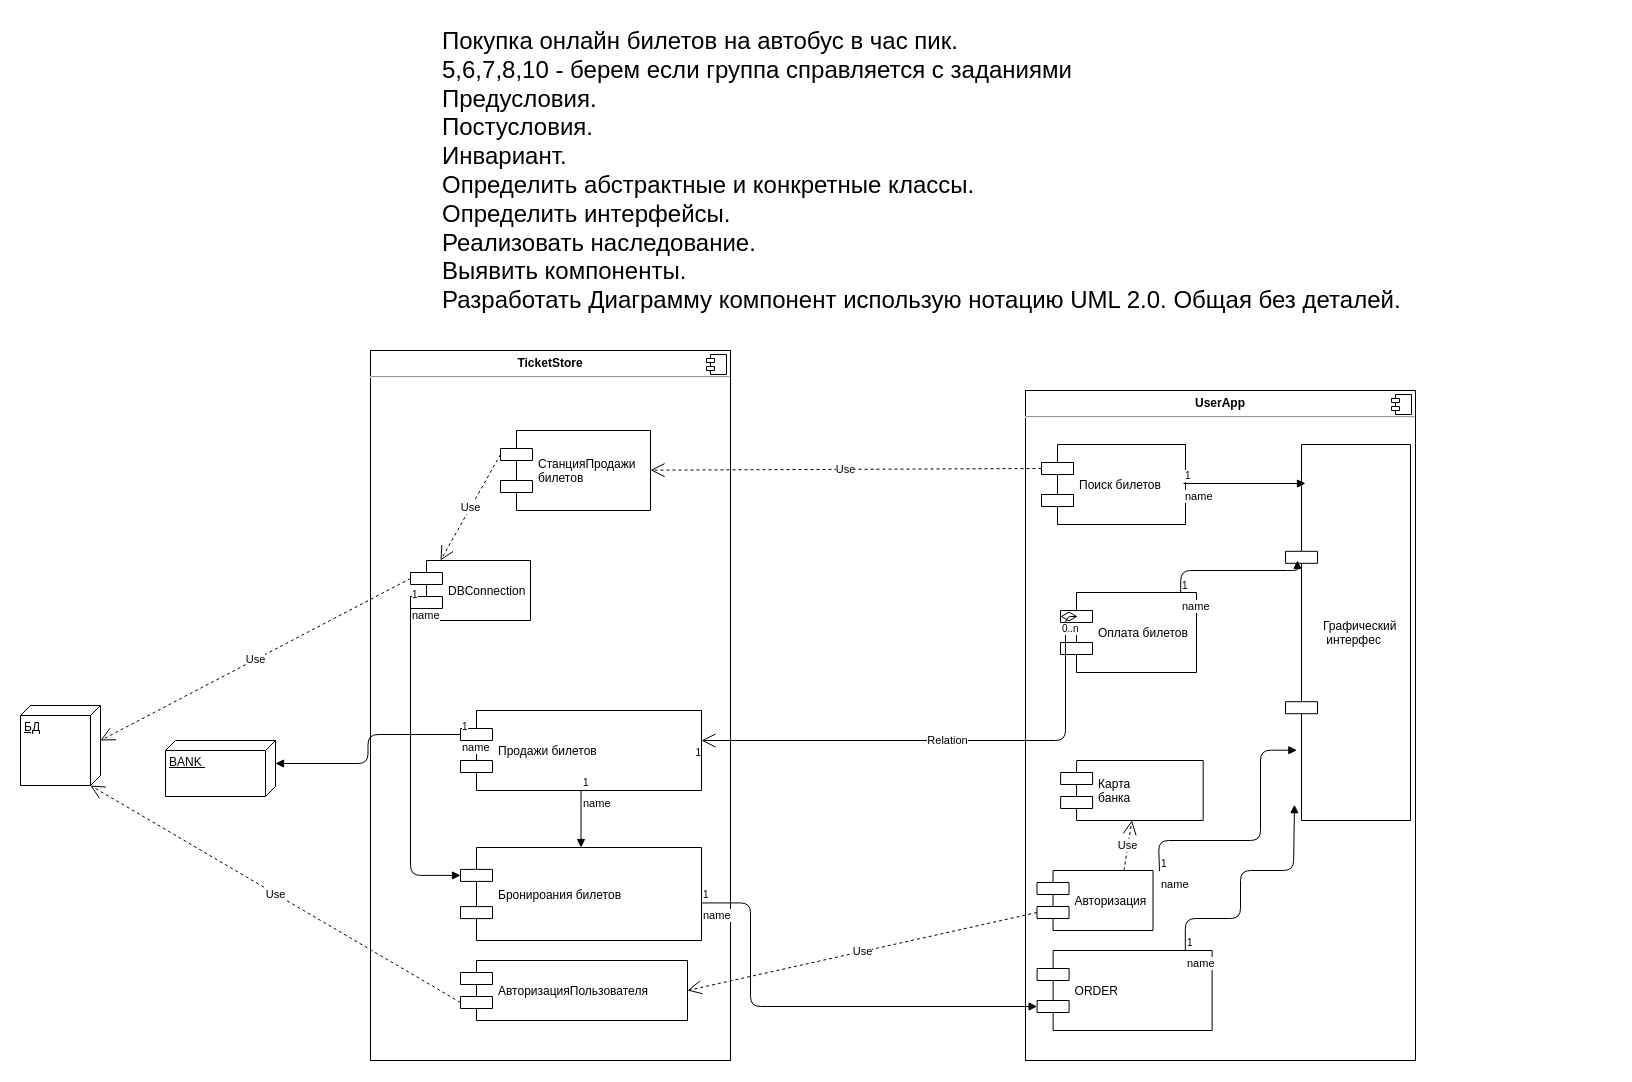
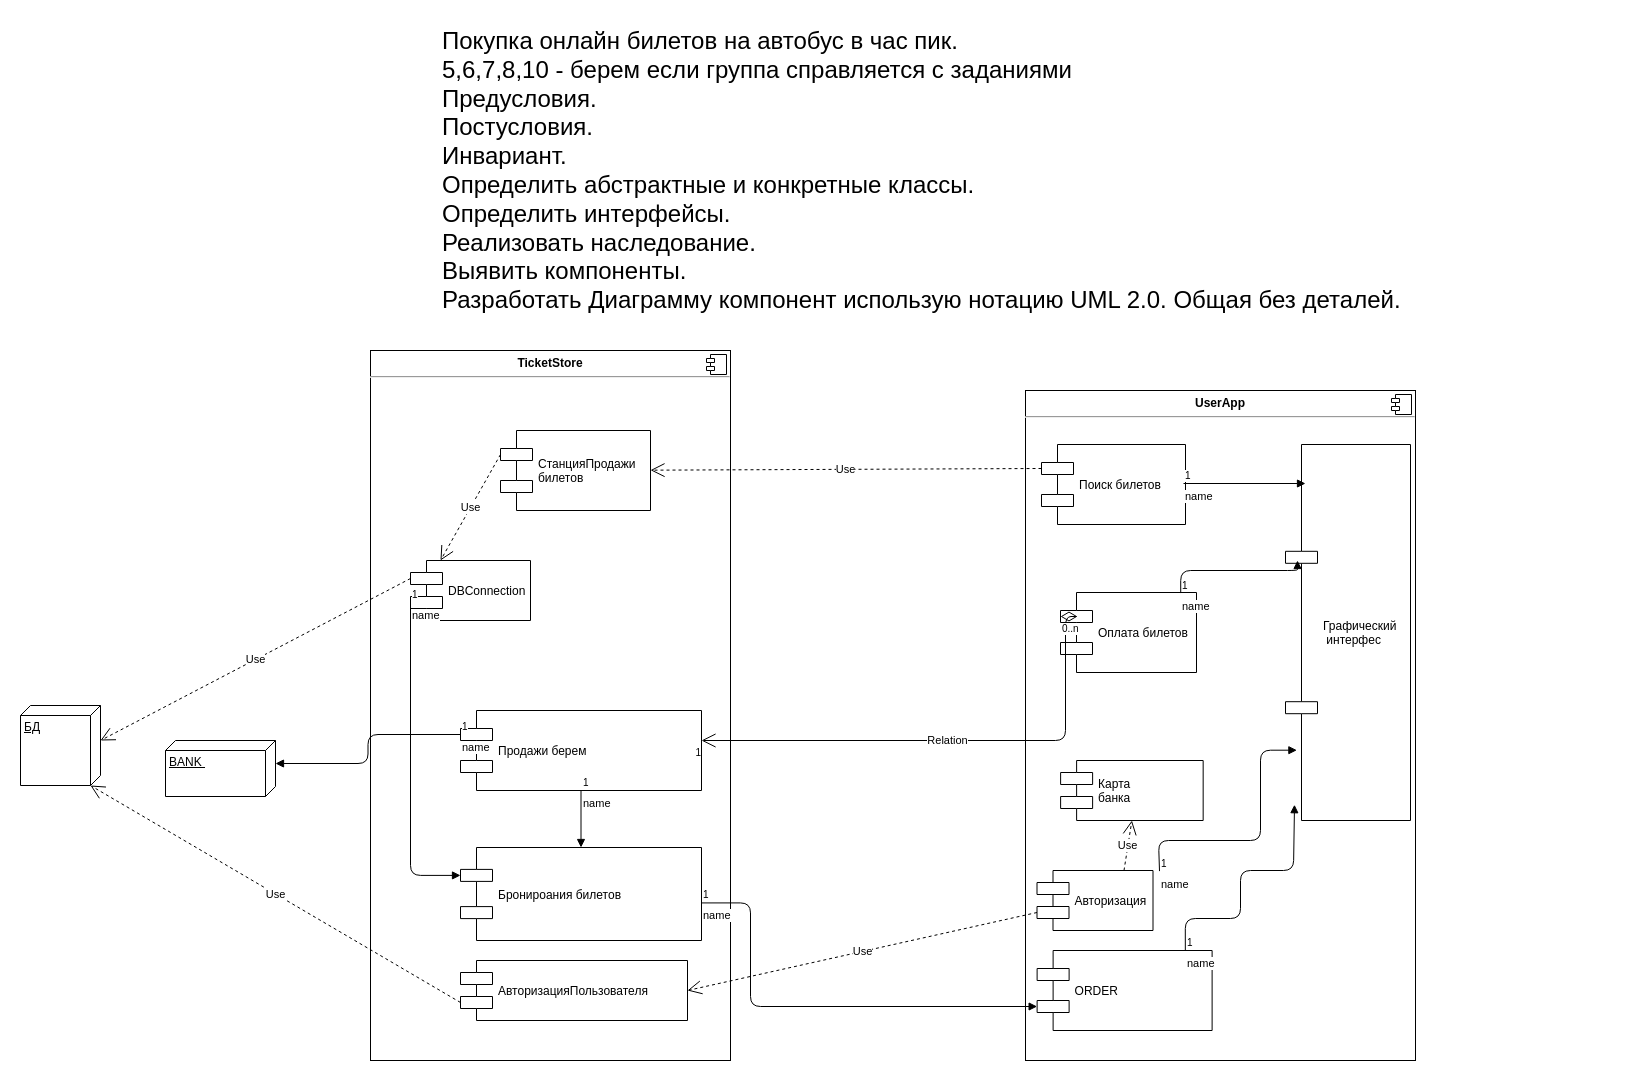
(547, 751) -> (540, 751)
